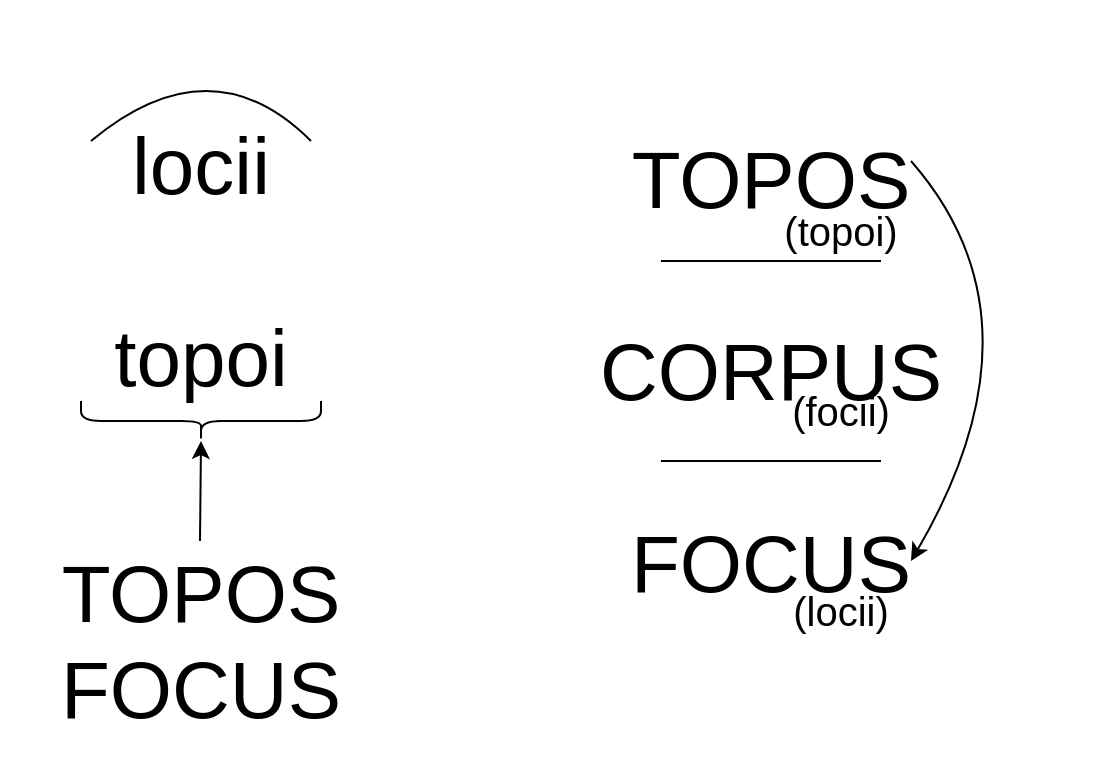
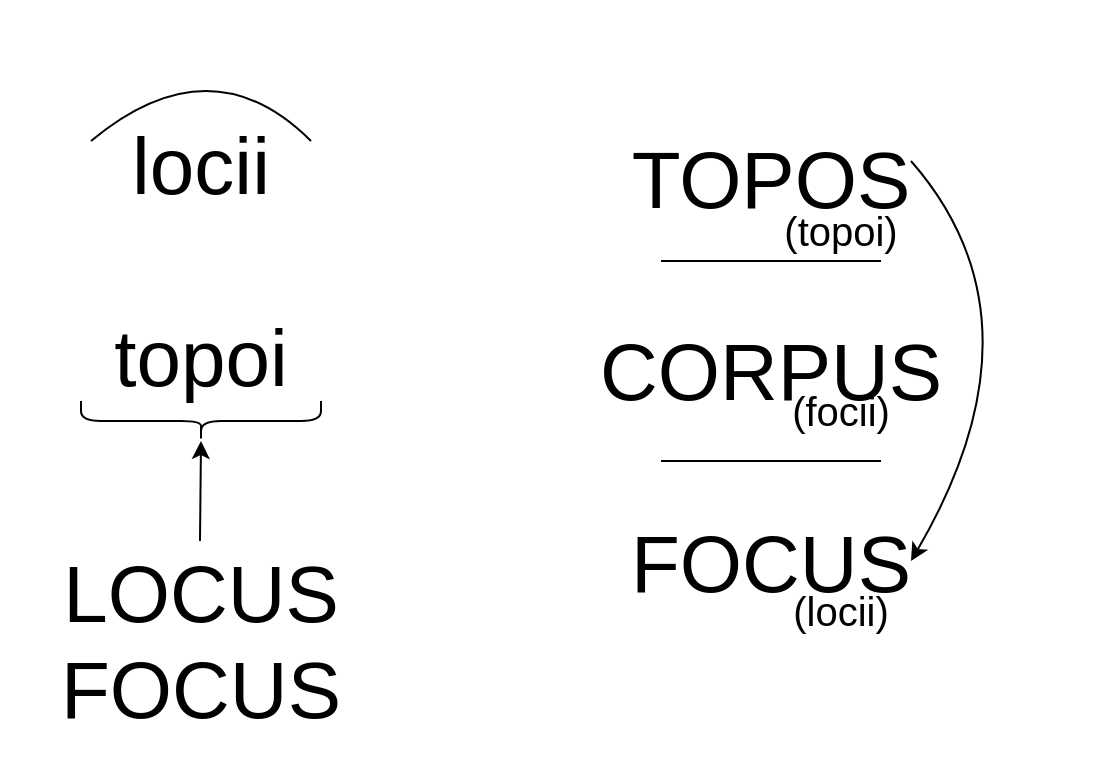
(202, 641) -> (202, 641)
